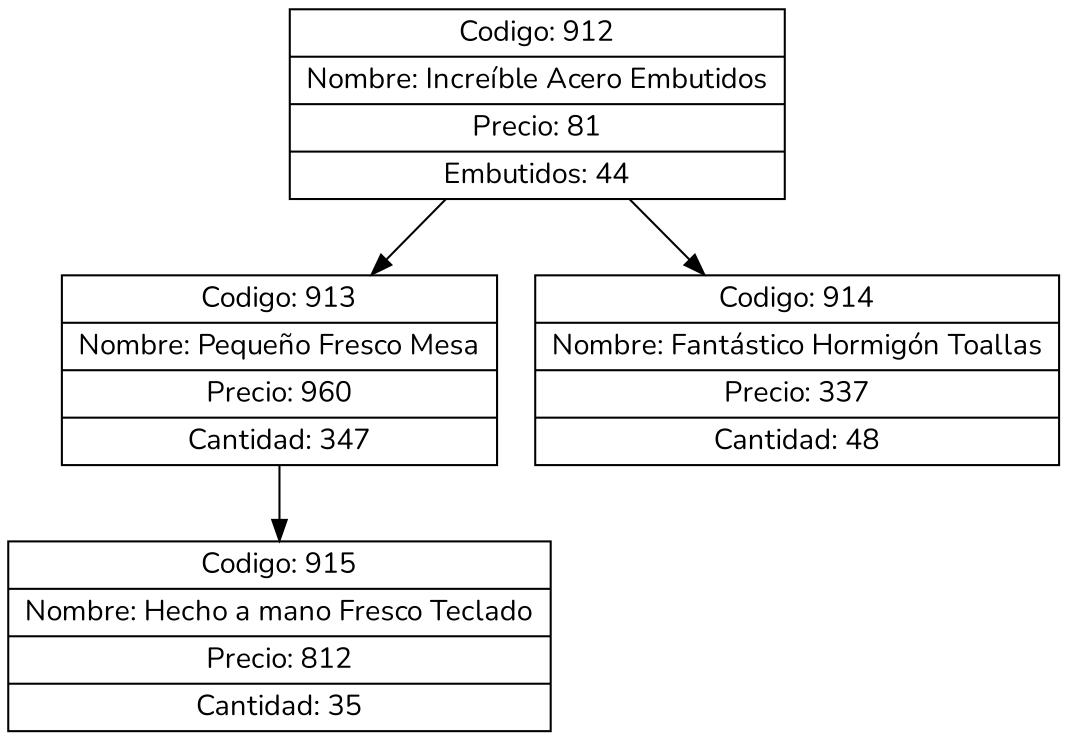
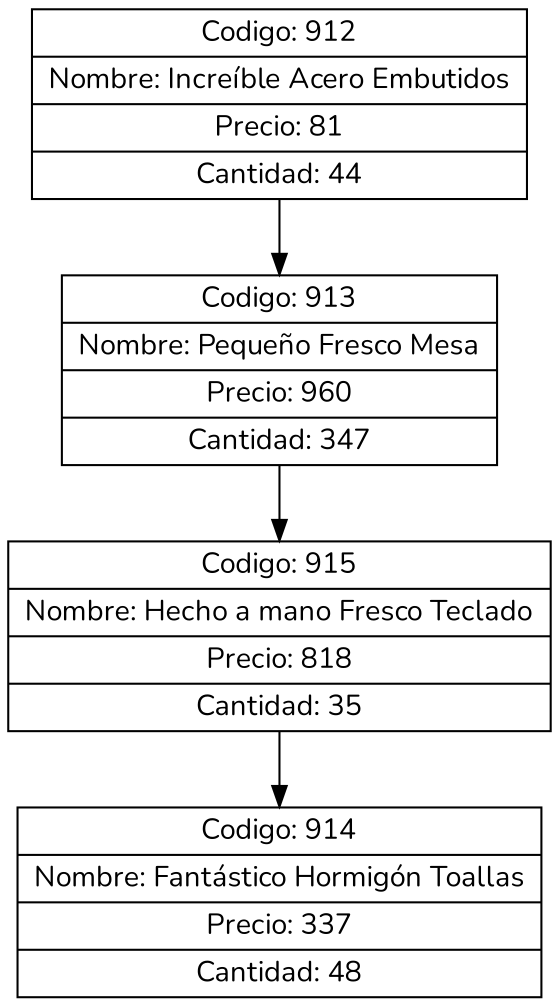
(537, 174) -> (279, 174)
(659, 229) -> (279, 759)
(279, 659) -> (279, 659)
